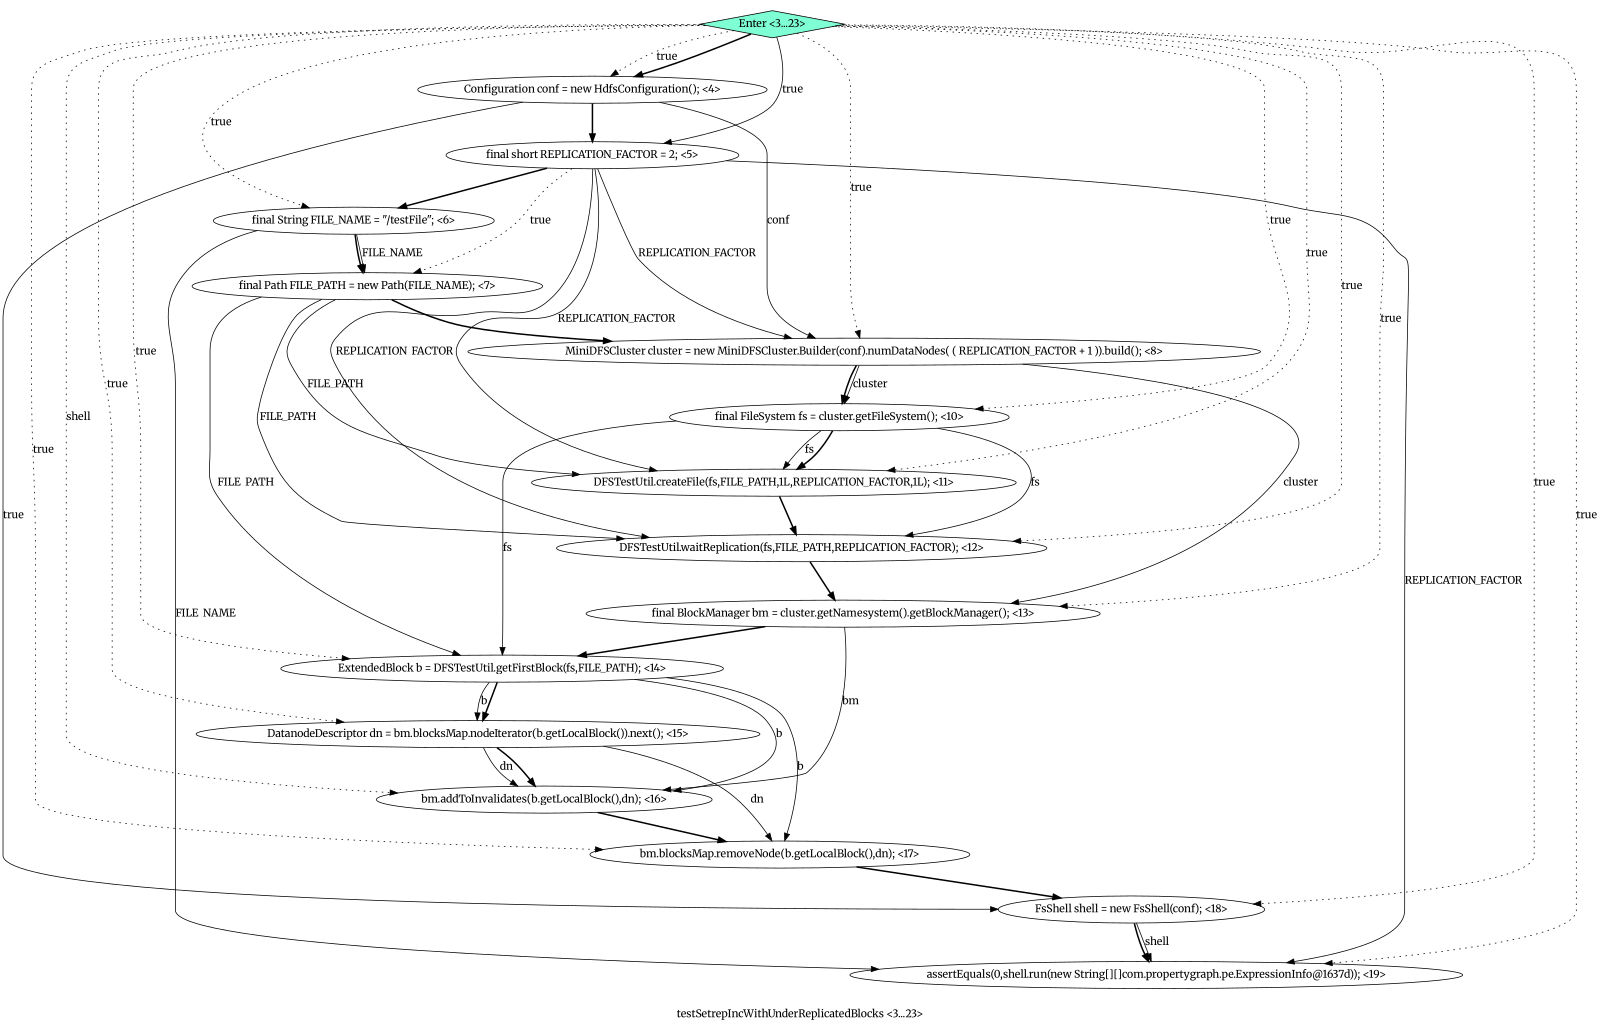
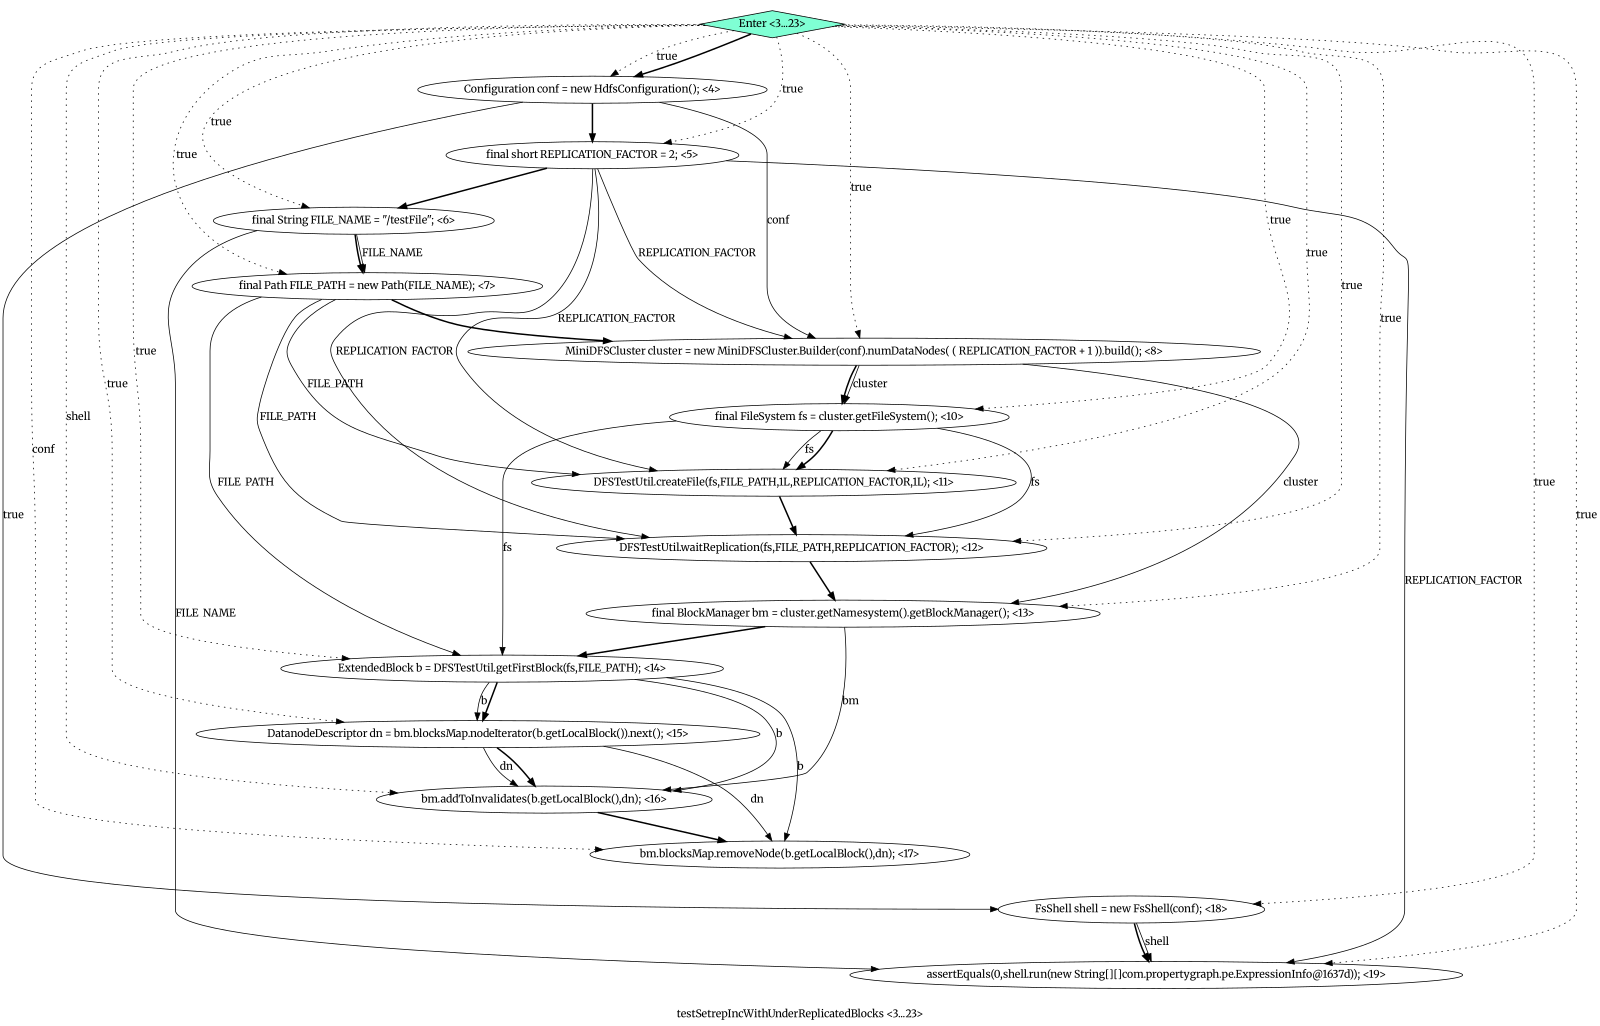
(757, 116) -> (757, 116)
(505, 232) -> (329, 51)
(44, 450) -> (44, 450)
(955, 882) -> none
